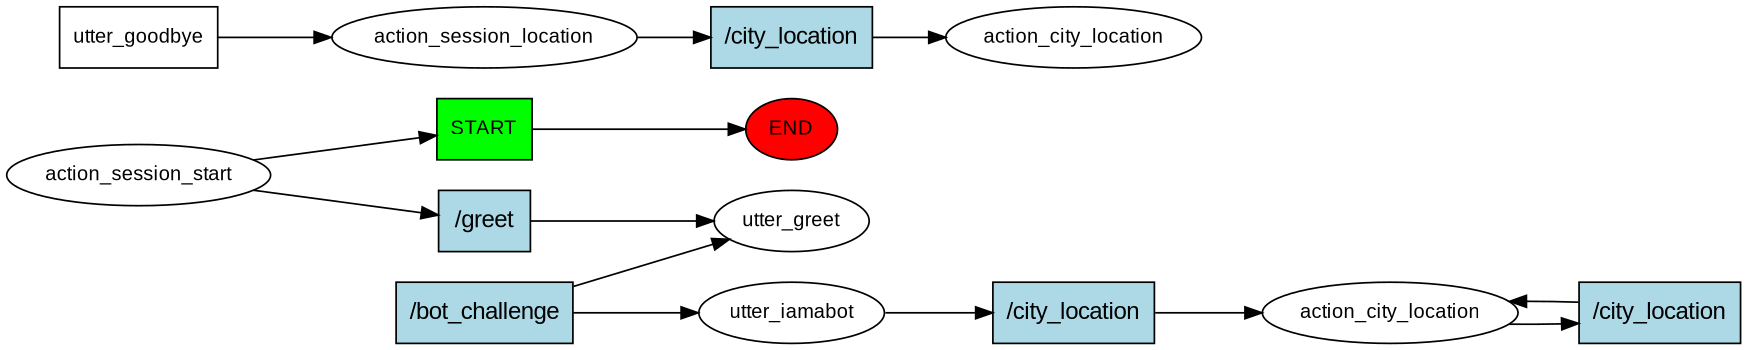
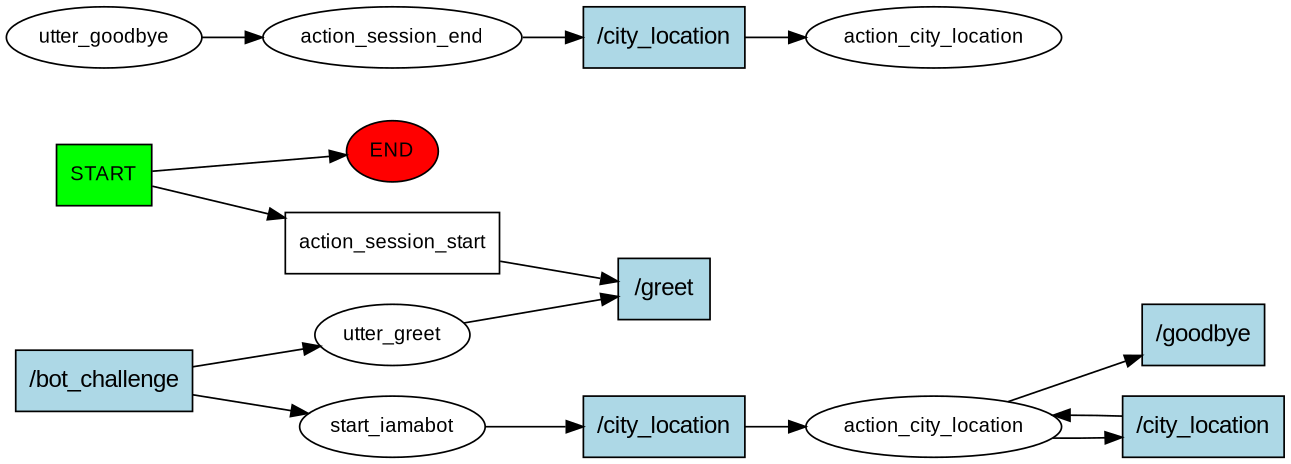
(139, 37) -> (104, 37)
(485, 37) -> (392, 37)
(337, 149) -> (210, 200)
(139, 175) -> (392, 243)
(614, 221) -> (532, 311)
(792, 313) -> (392, 427)
none -> (1203, 335)
